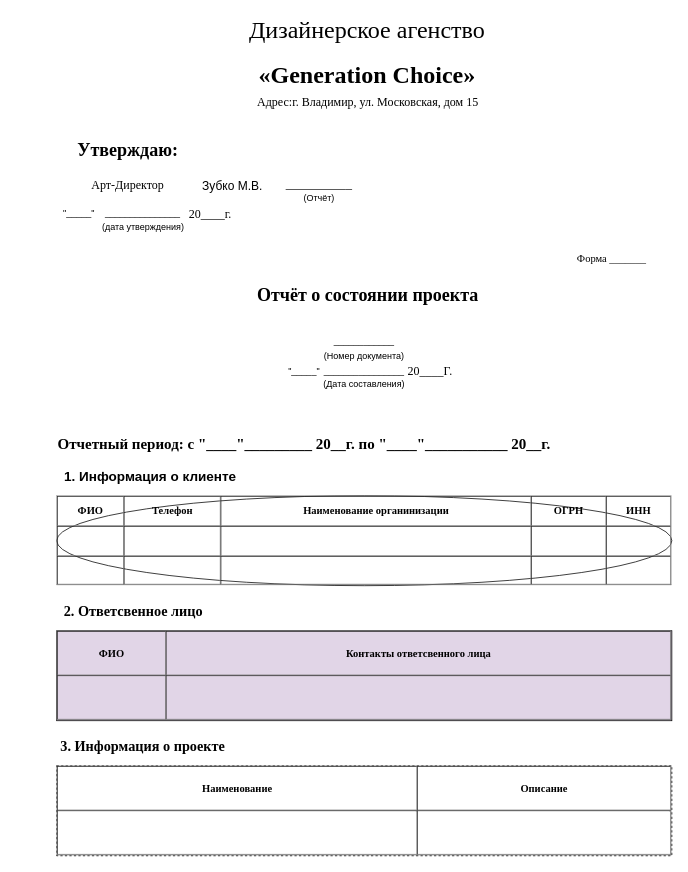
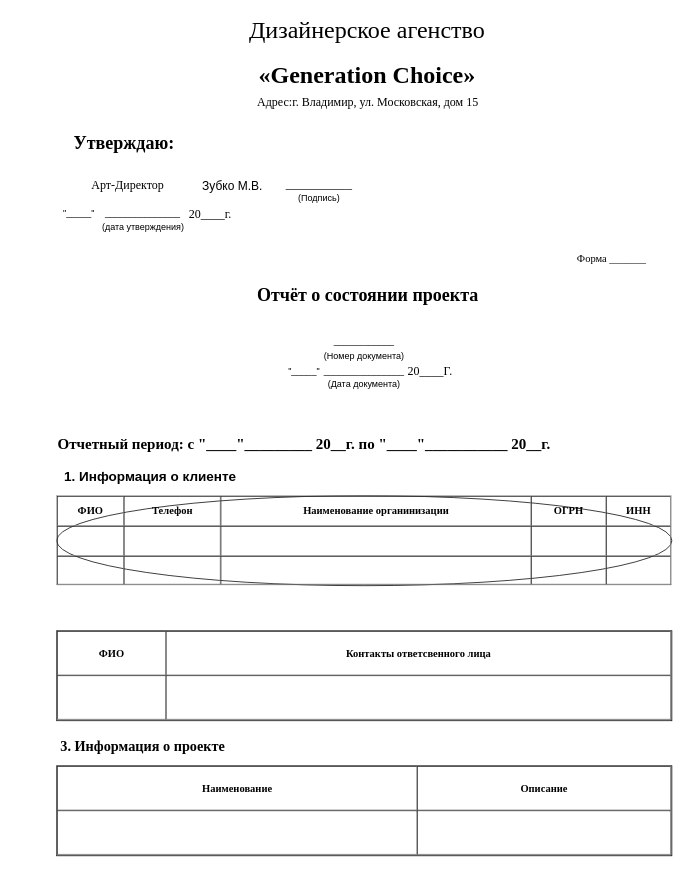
(128, 150) -> (124, 143)
(319, 198) -> (319, 198)
(364, 383) -> (364, 383)
(134, 612) -> none
(364, 675) -> (364, 675)
(364, 810) -> (364, 810)
